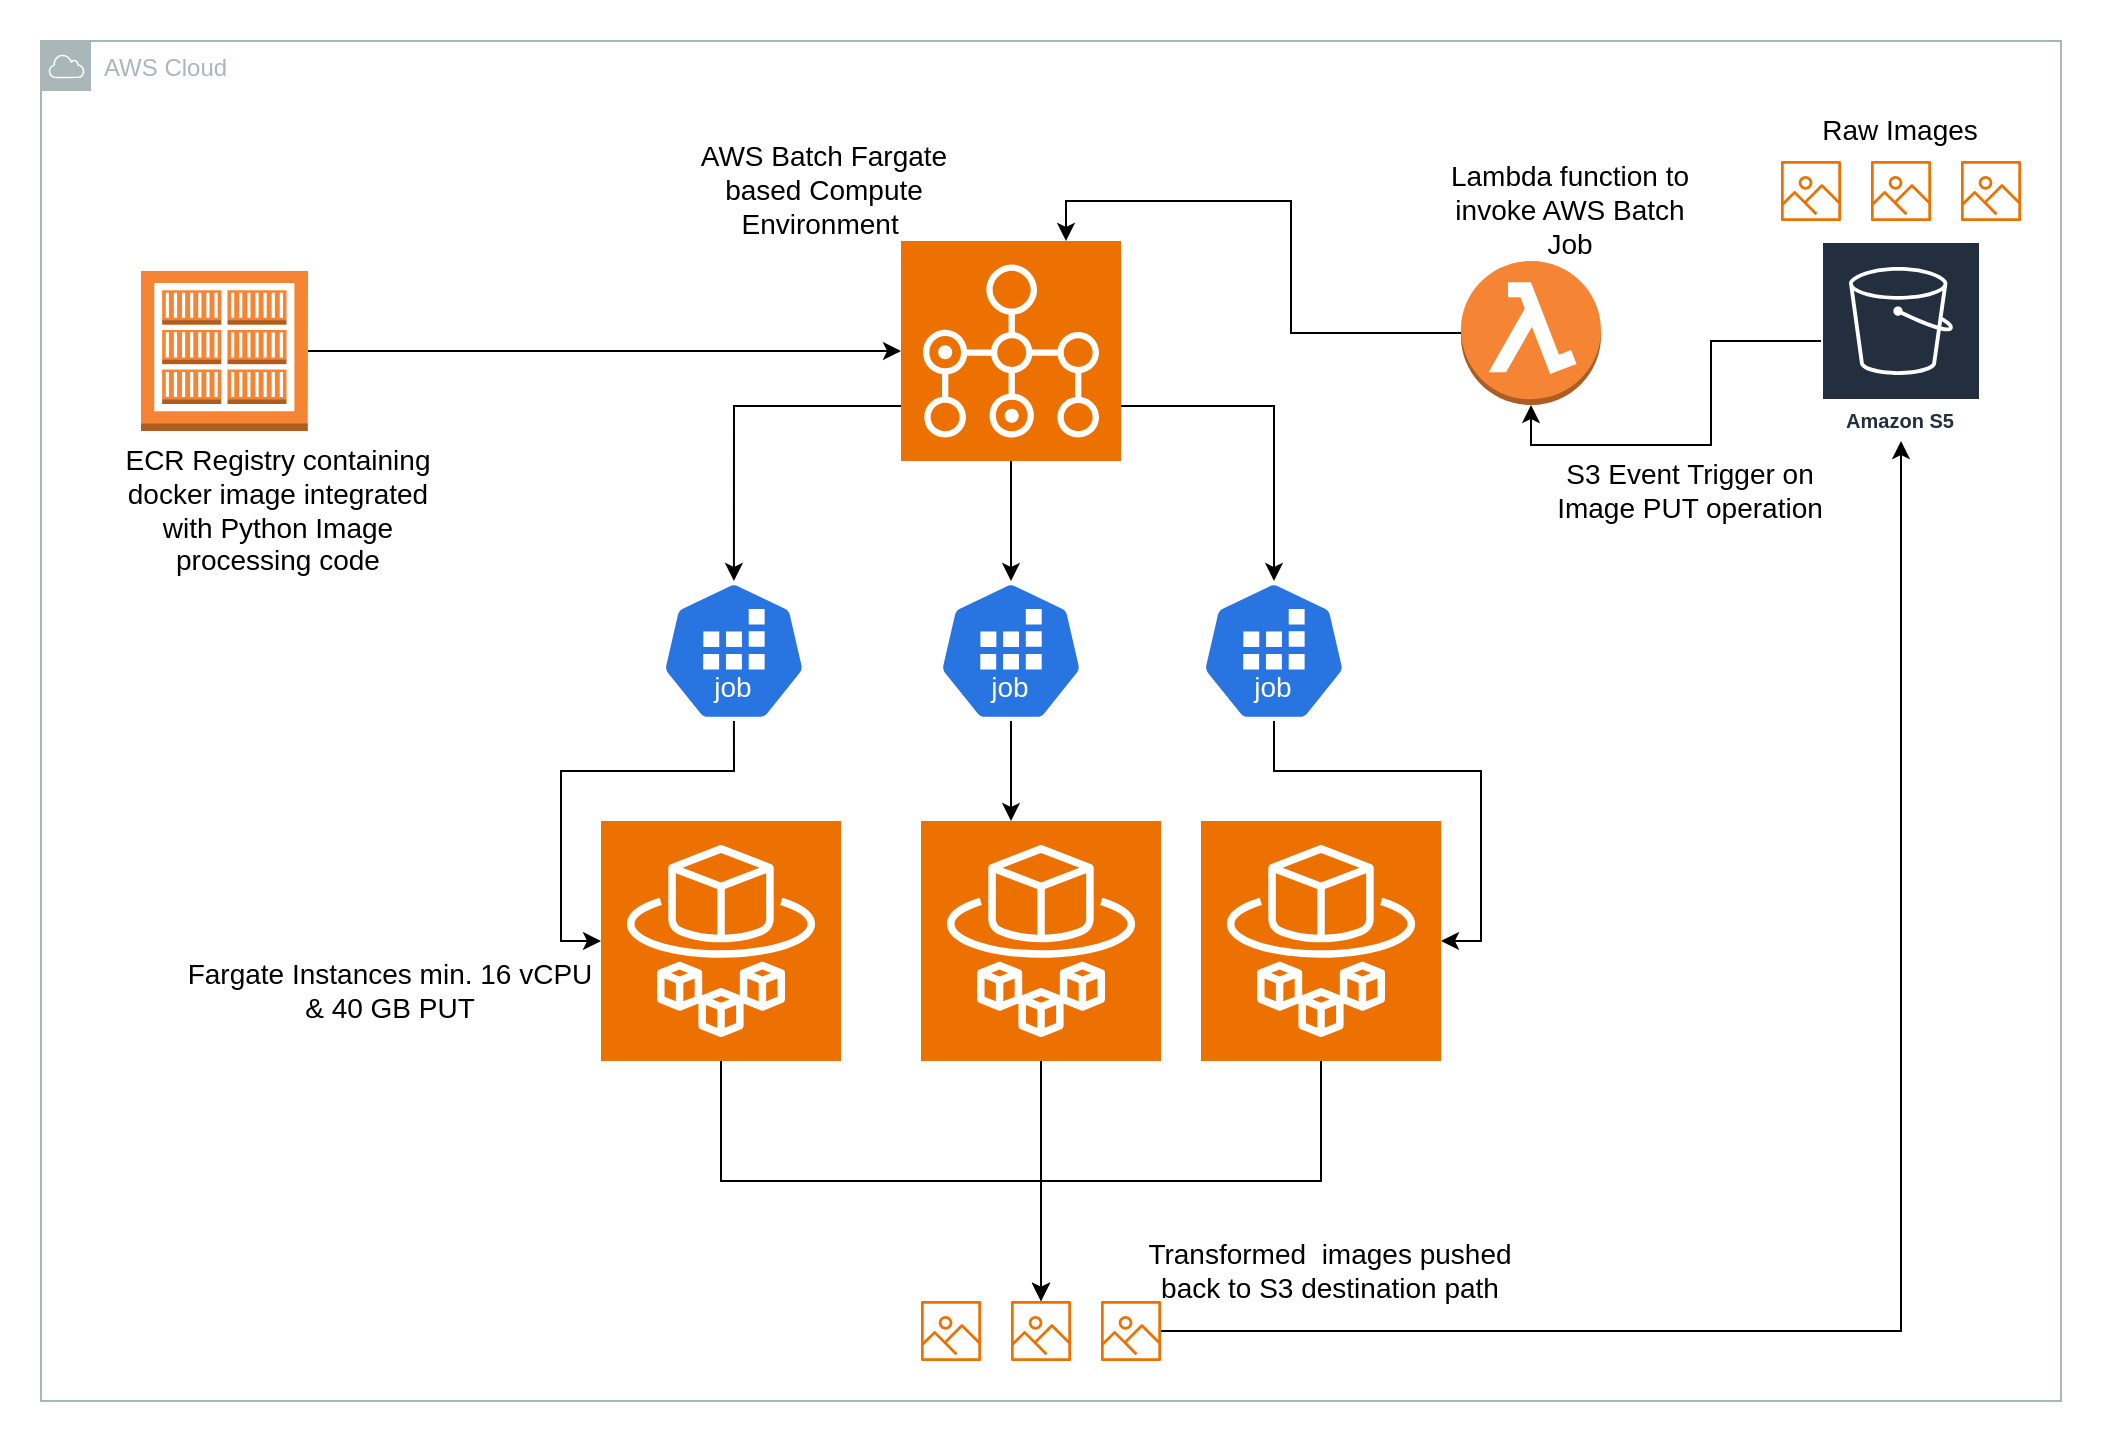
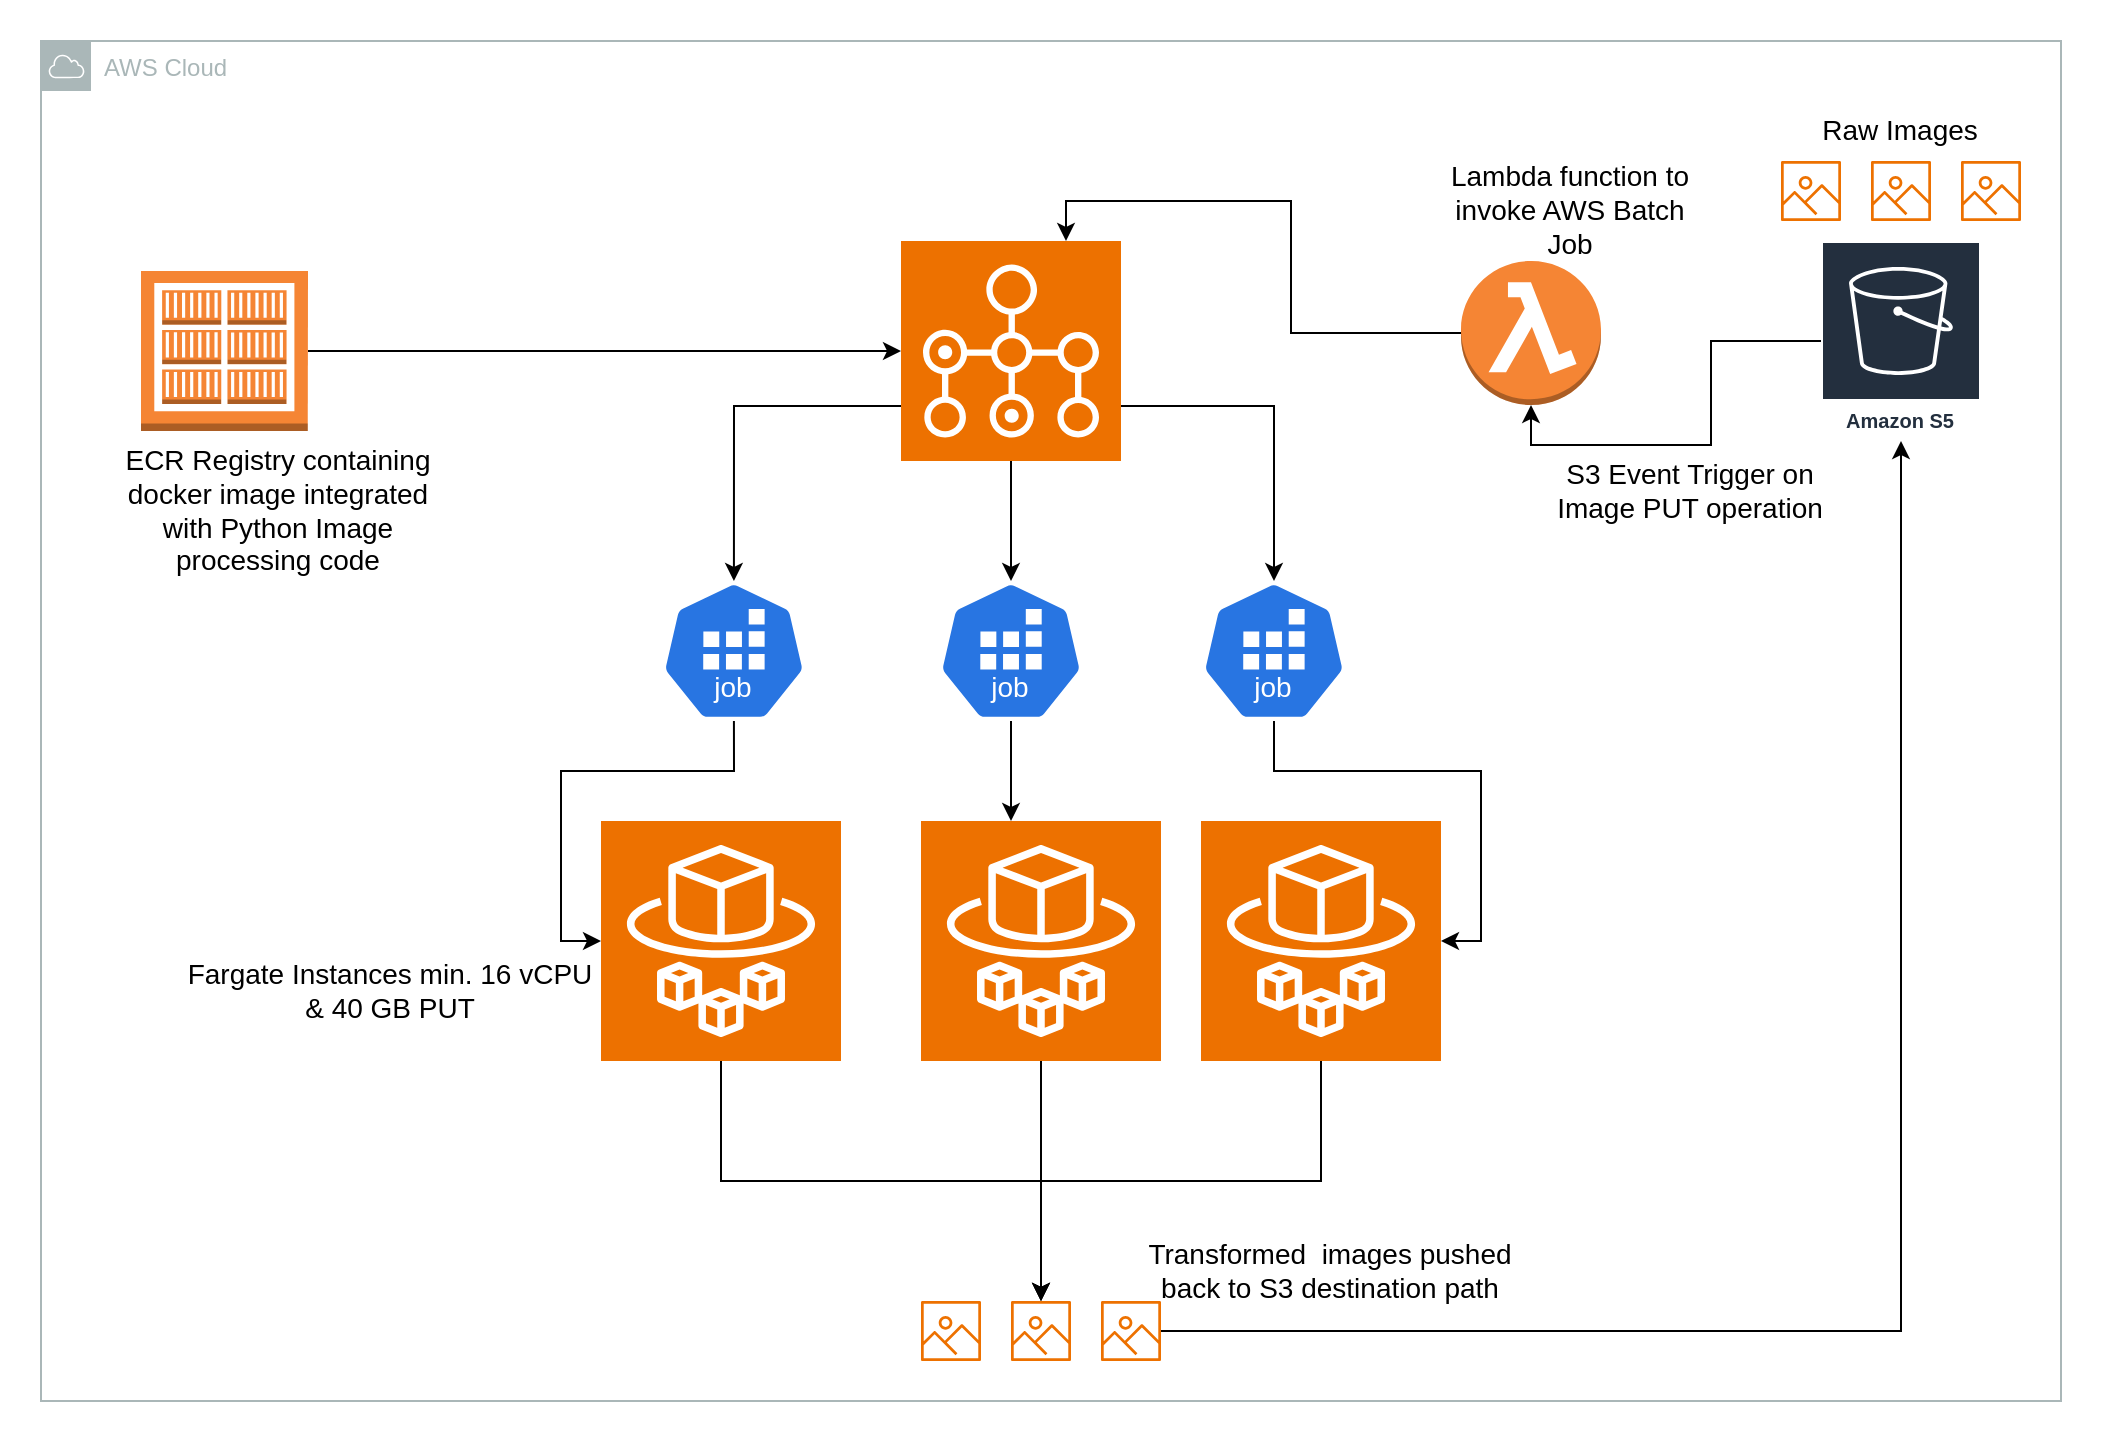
(825, 191) -> none
